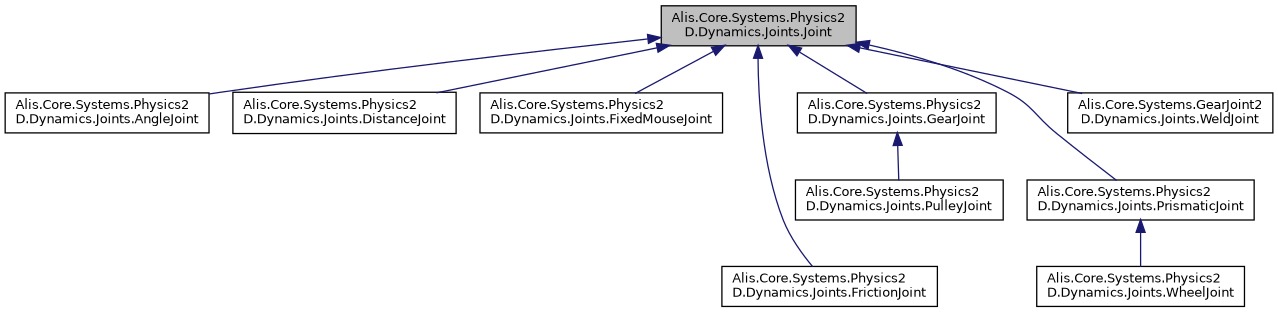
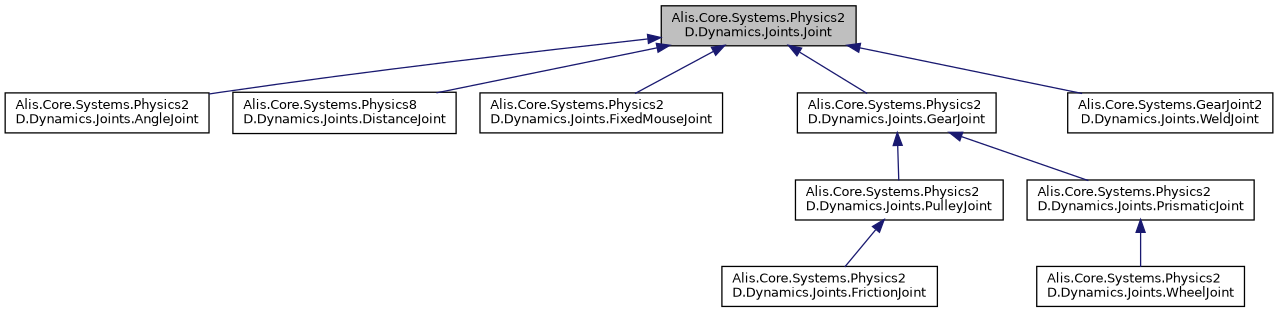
(1005, 91) -> (1025, 159)
(345, 113) -> (345, 113)
(768, 168) -> (860, 248)
